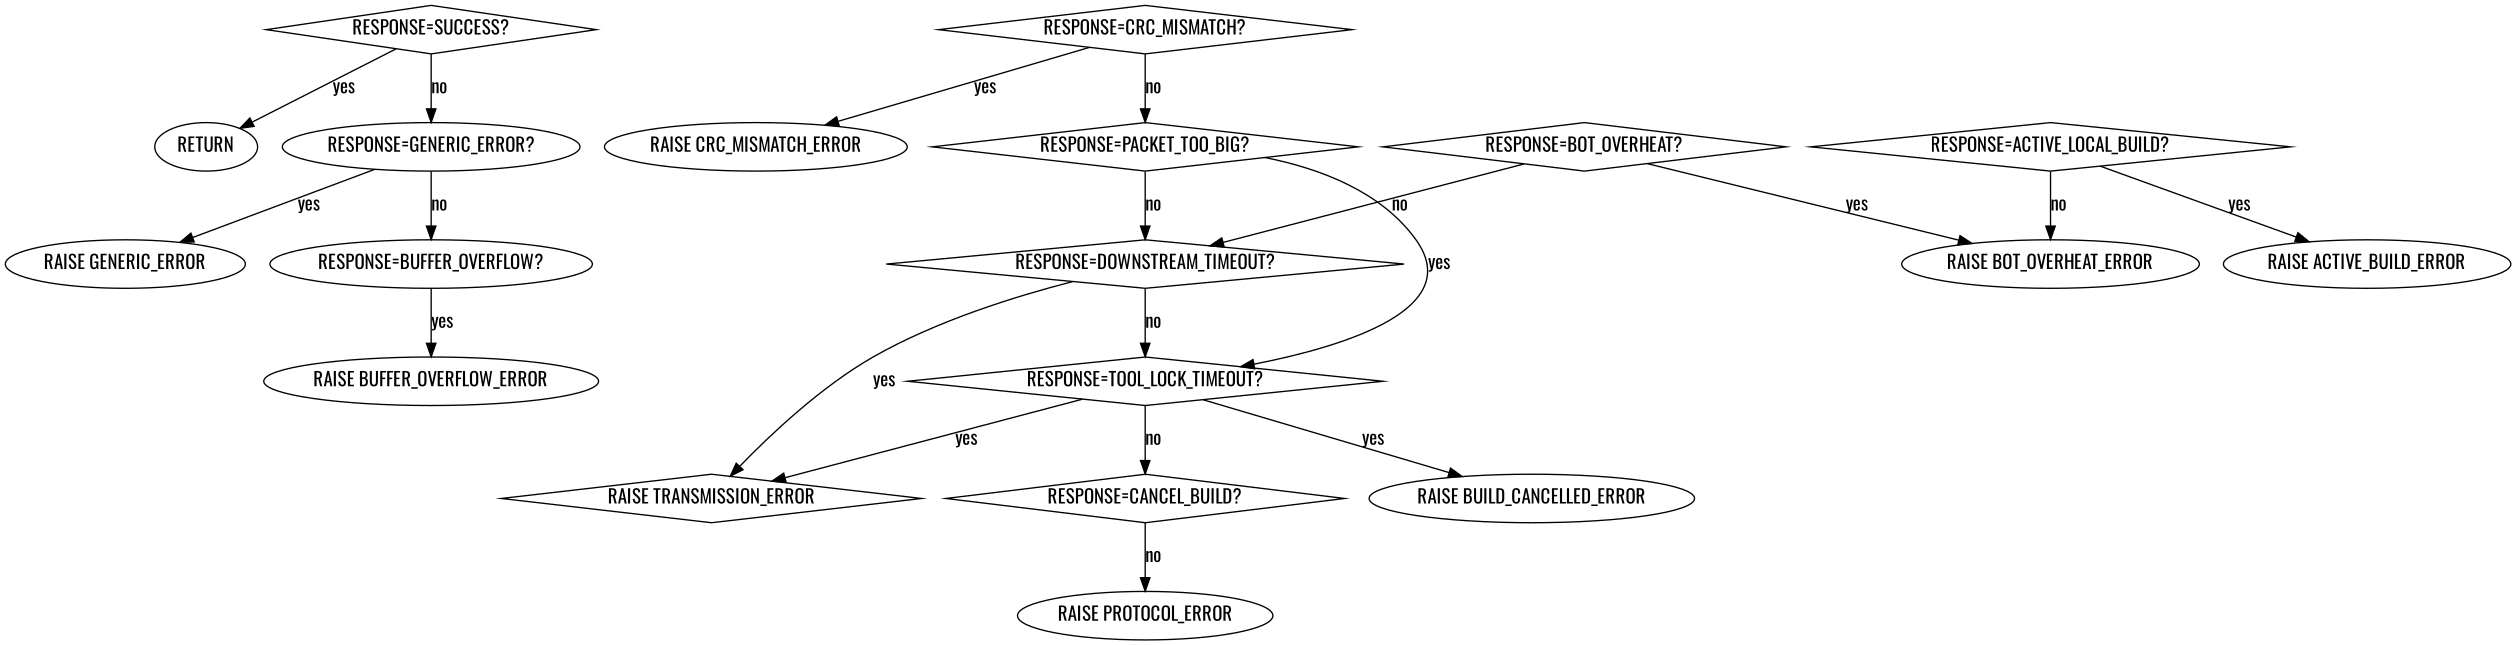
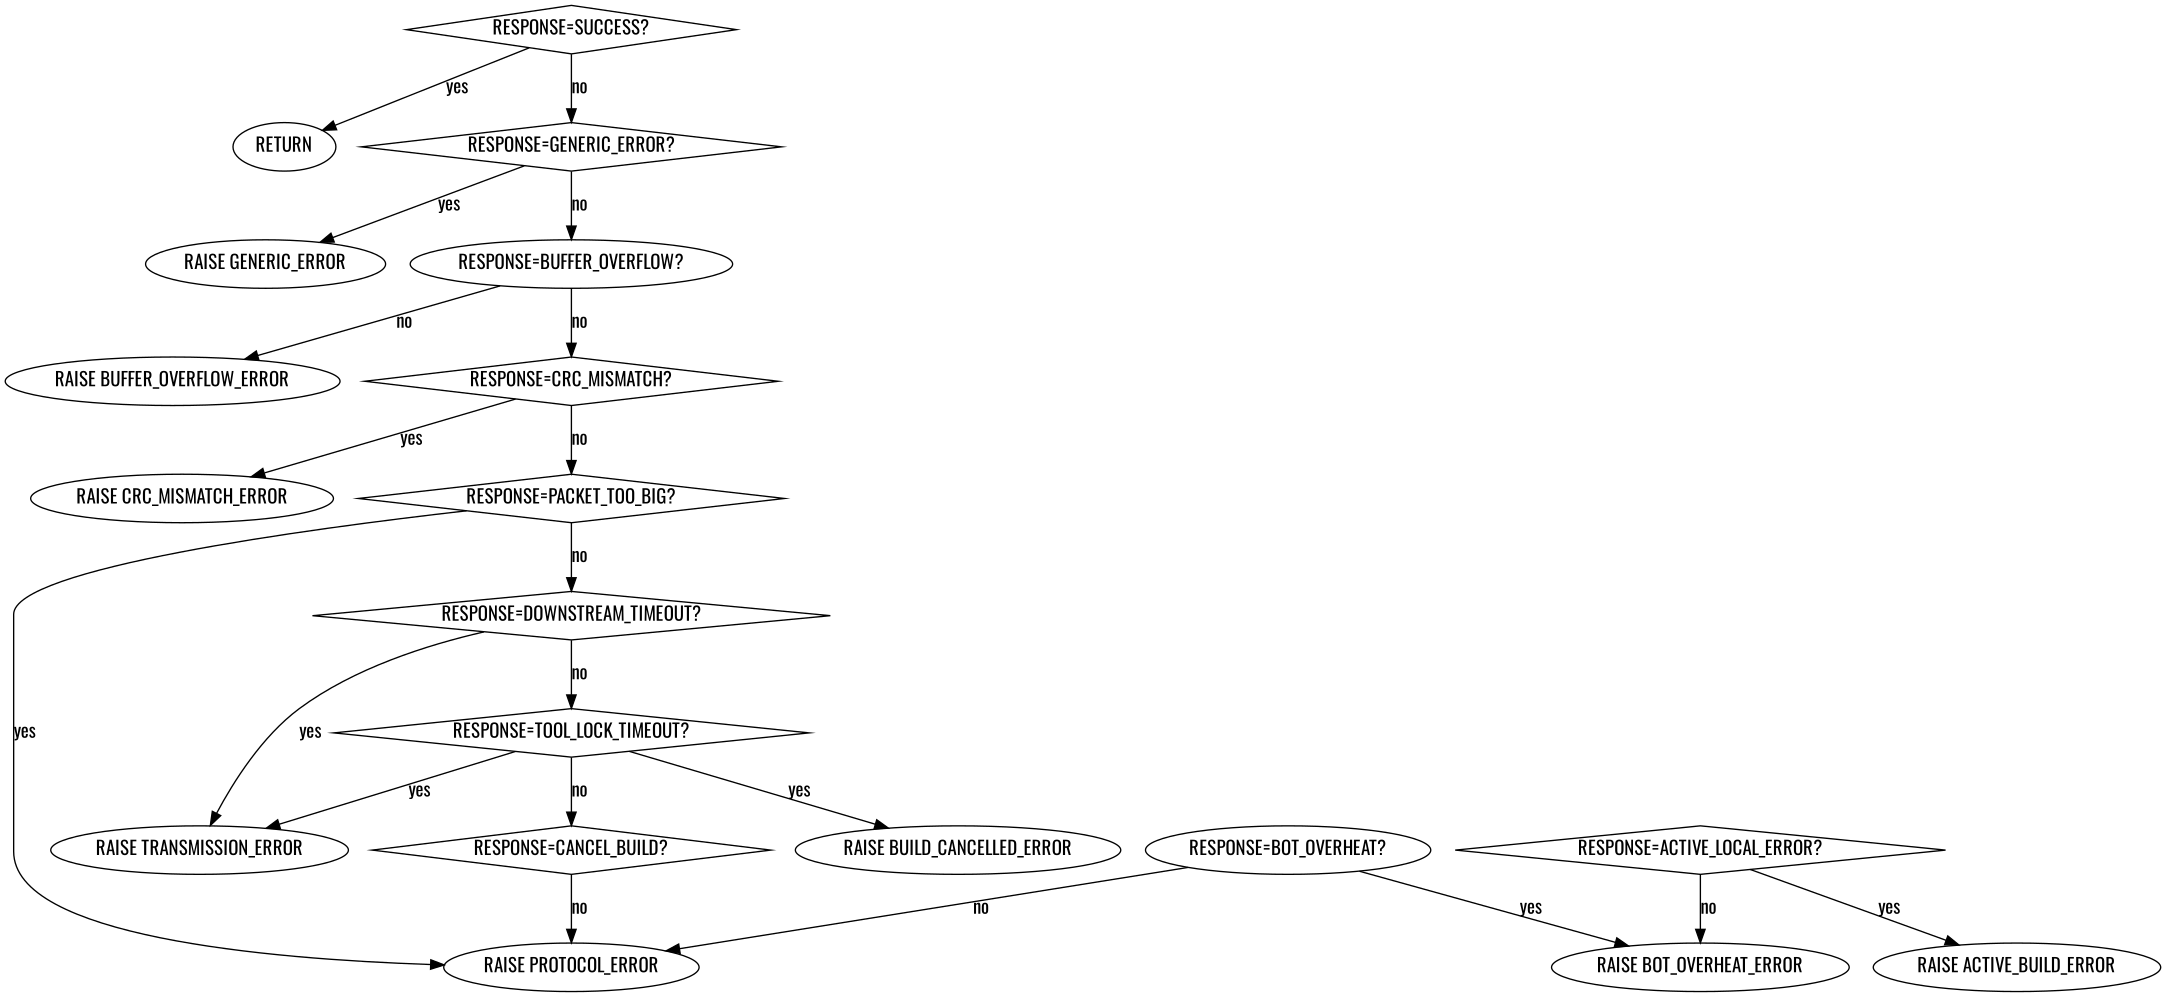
(431, 147) -> (571, 147)
(1584, 147) -> (1288, 850)
(2050, 147) -> (1700, 850)
(1366, 205) -> (934, 908)
(1426, 270) -> (14, 723)
none -> (571, 316)
(443, 323) -> (405, 323)
(711, 498) -> (200, 850)
